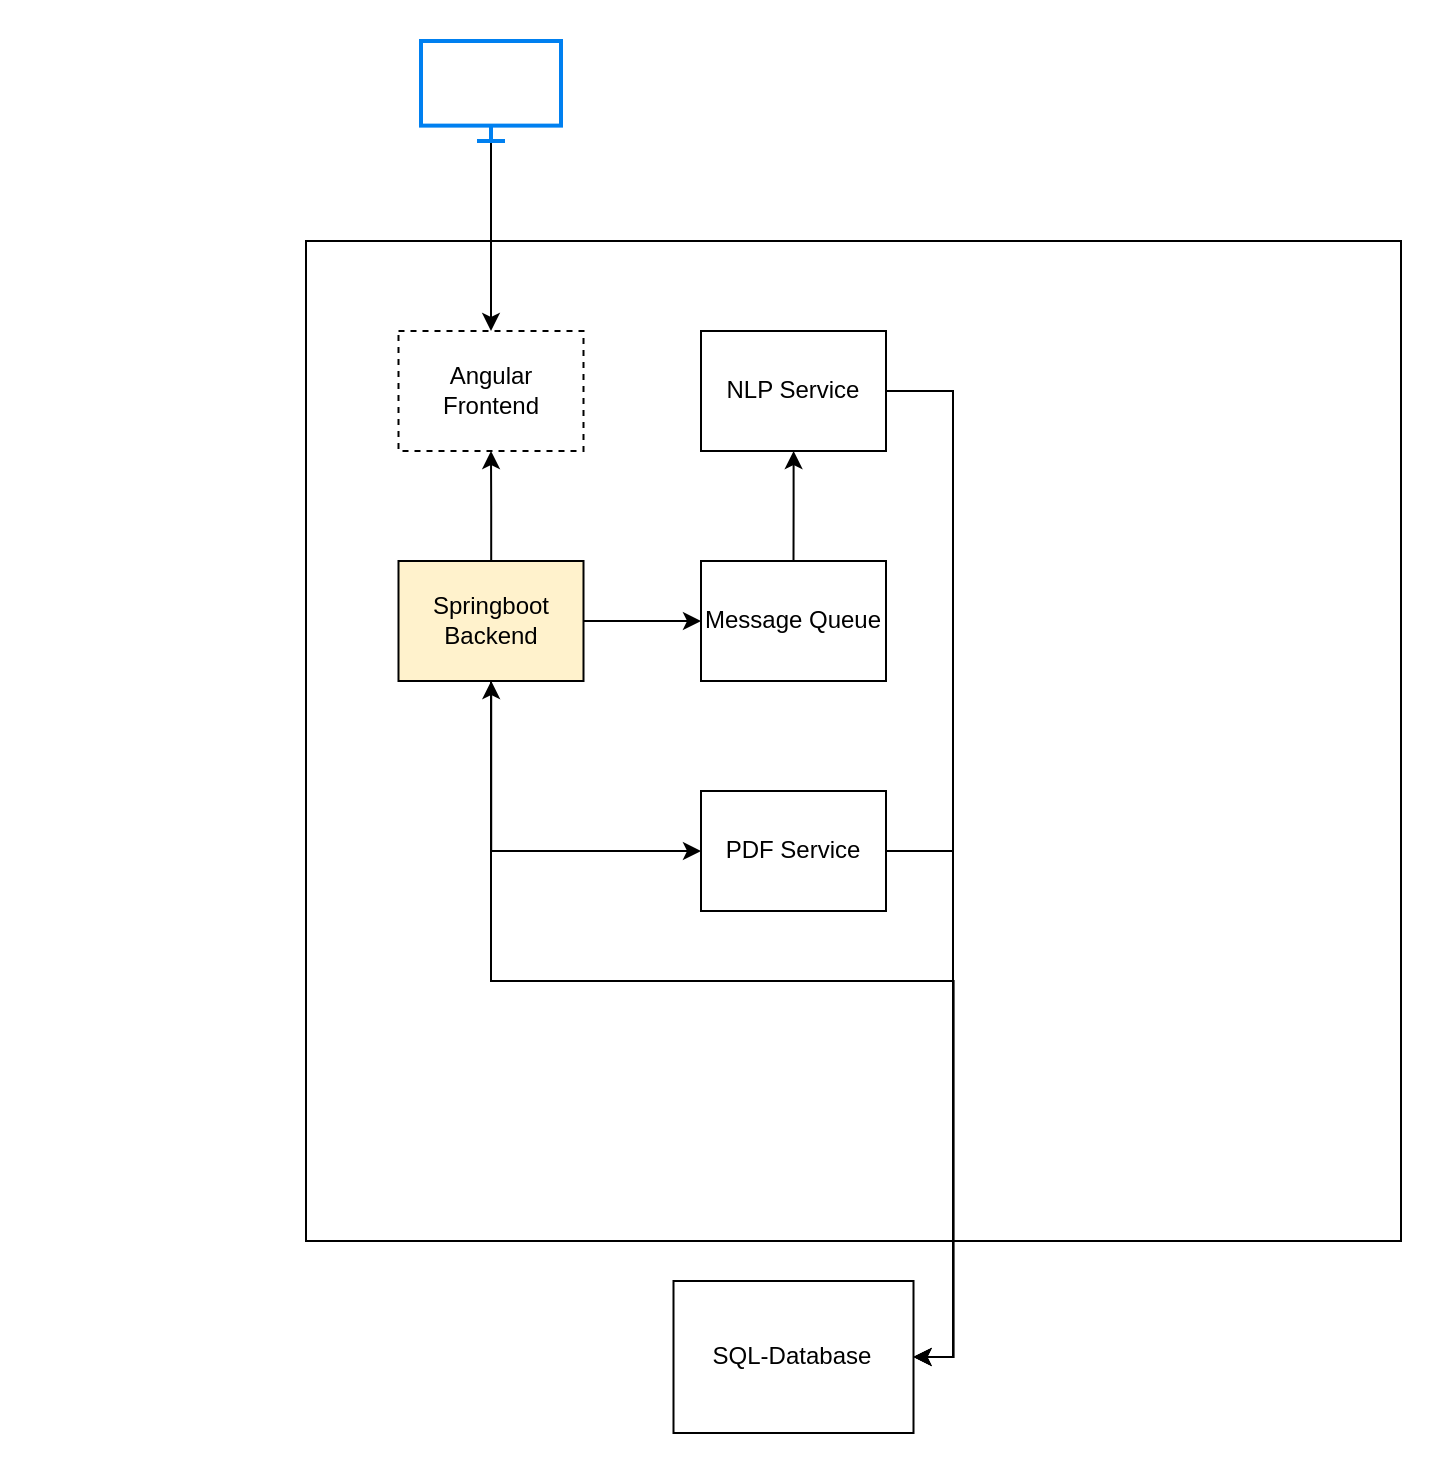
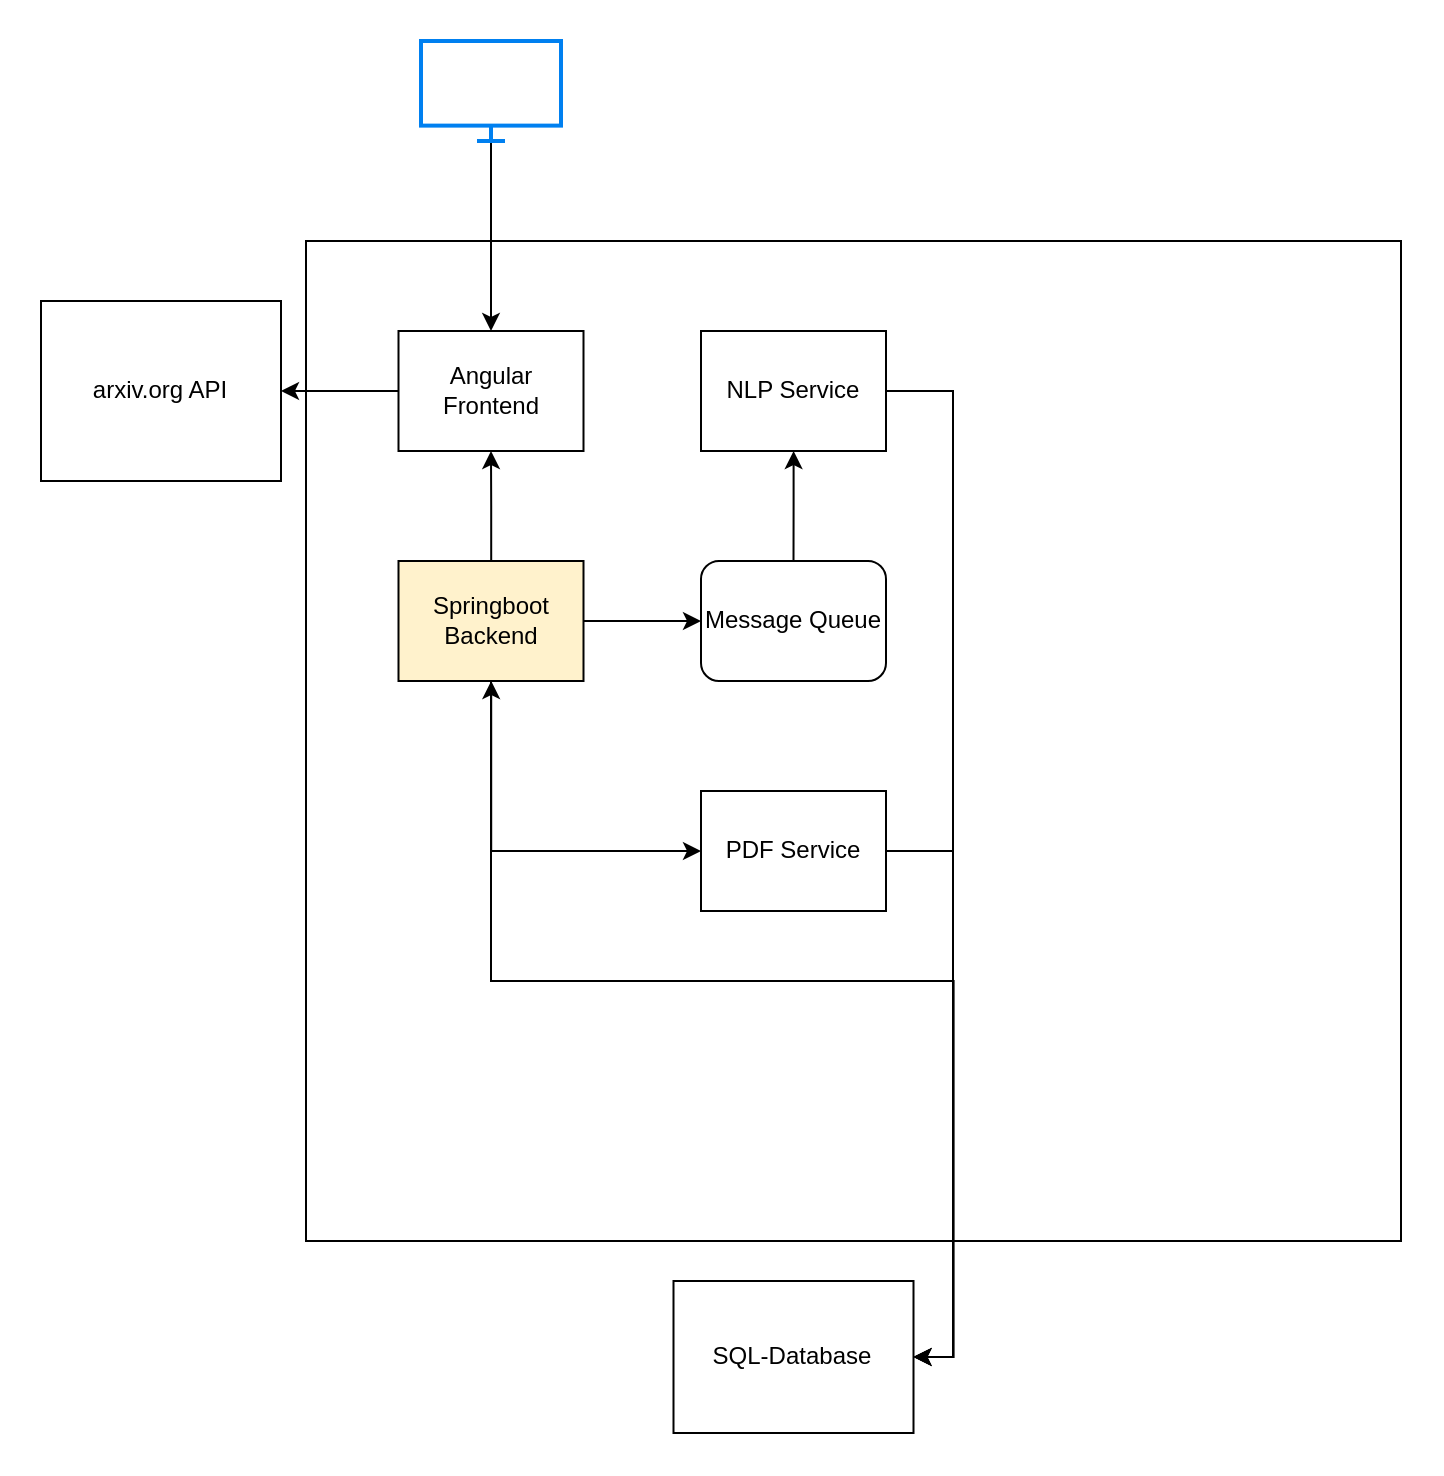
none -> (161, 391)
none -> (346, 391)
(491, 391) -> (491, 391)
(794, 621) -> (794, 621)
